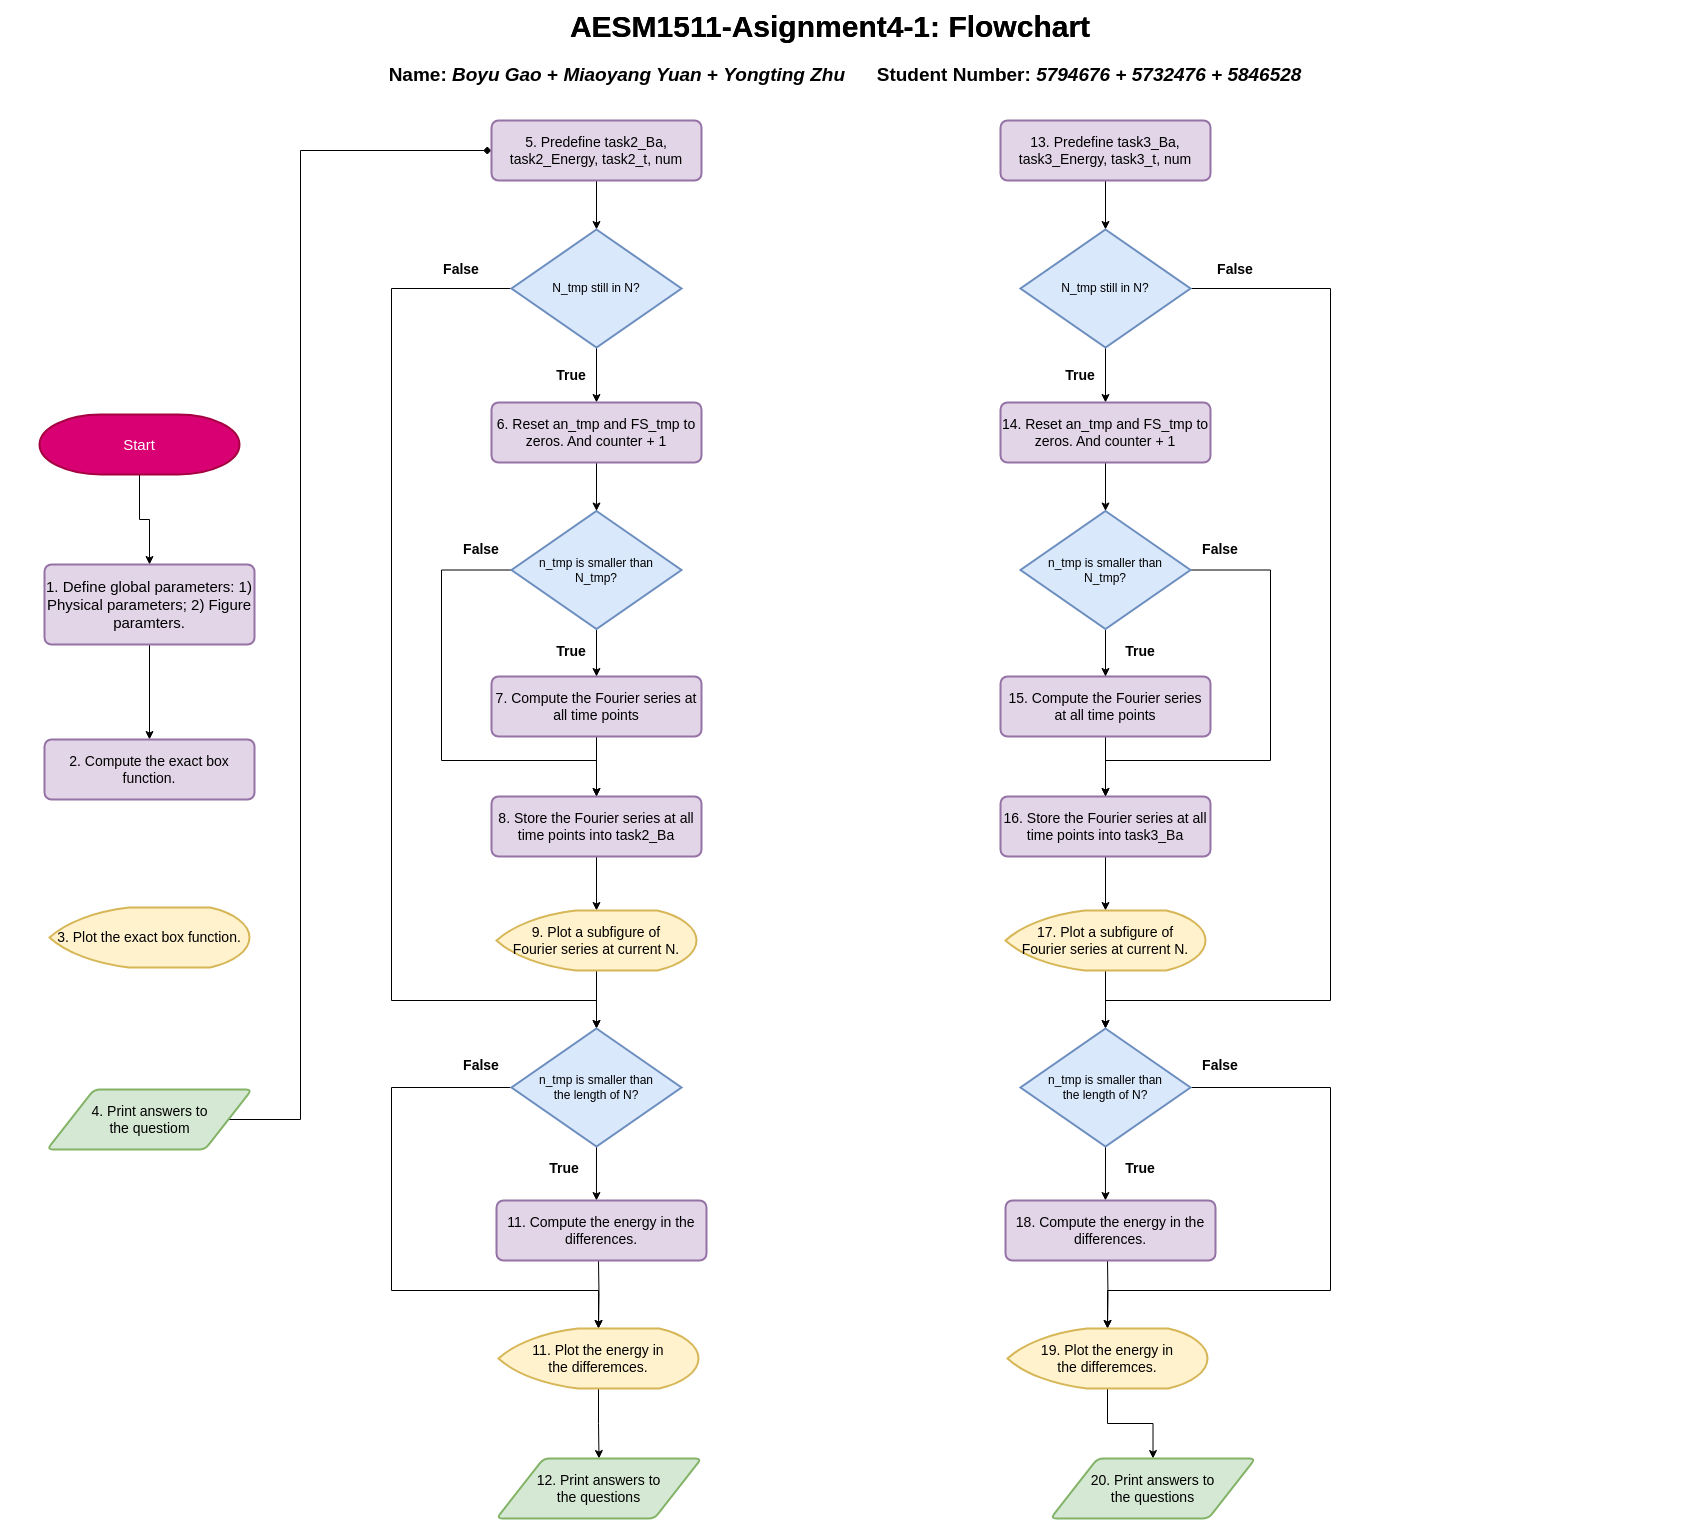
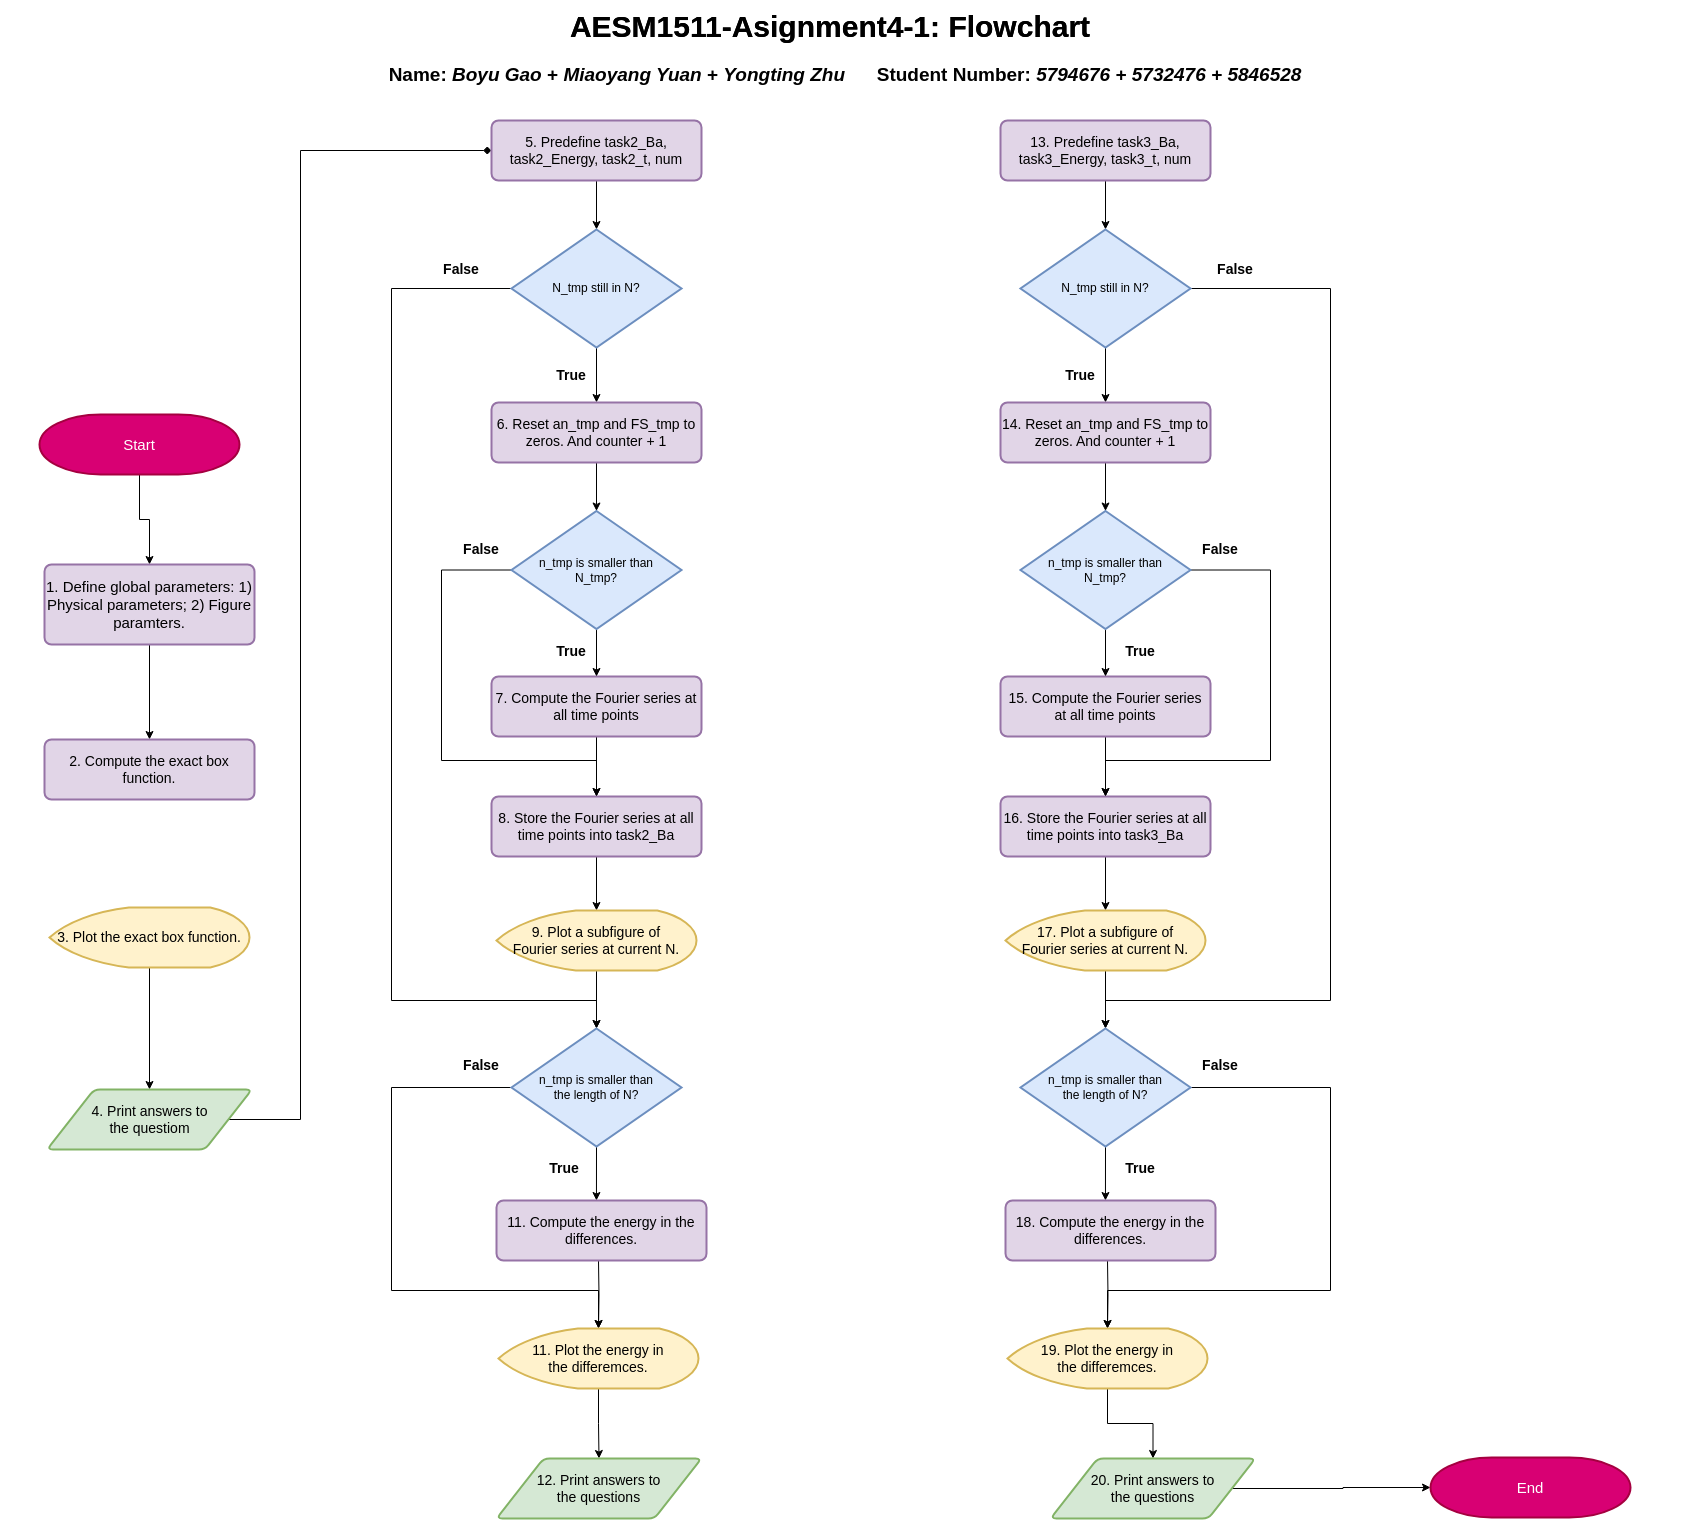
none -> (150, 1025)
none -> (1531, 1488)
none -> (1328, 1489)
